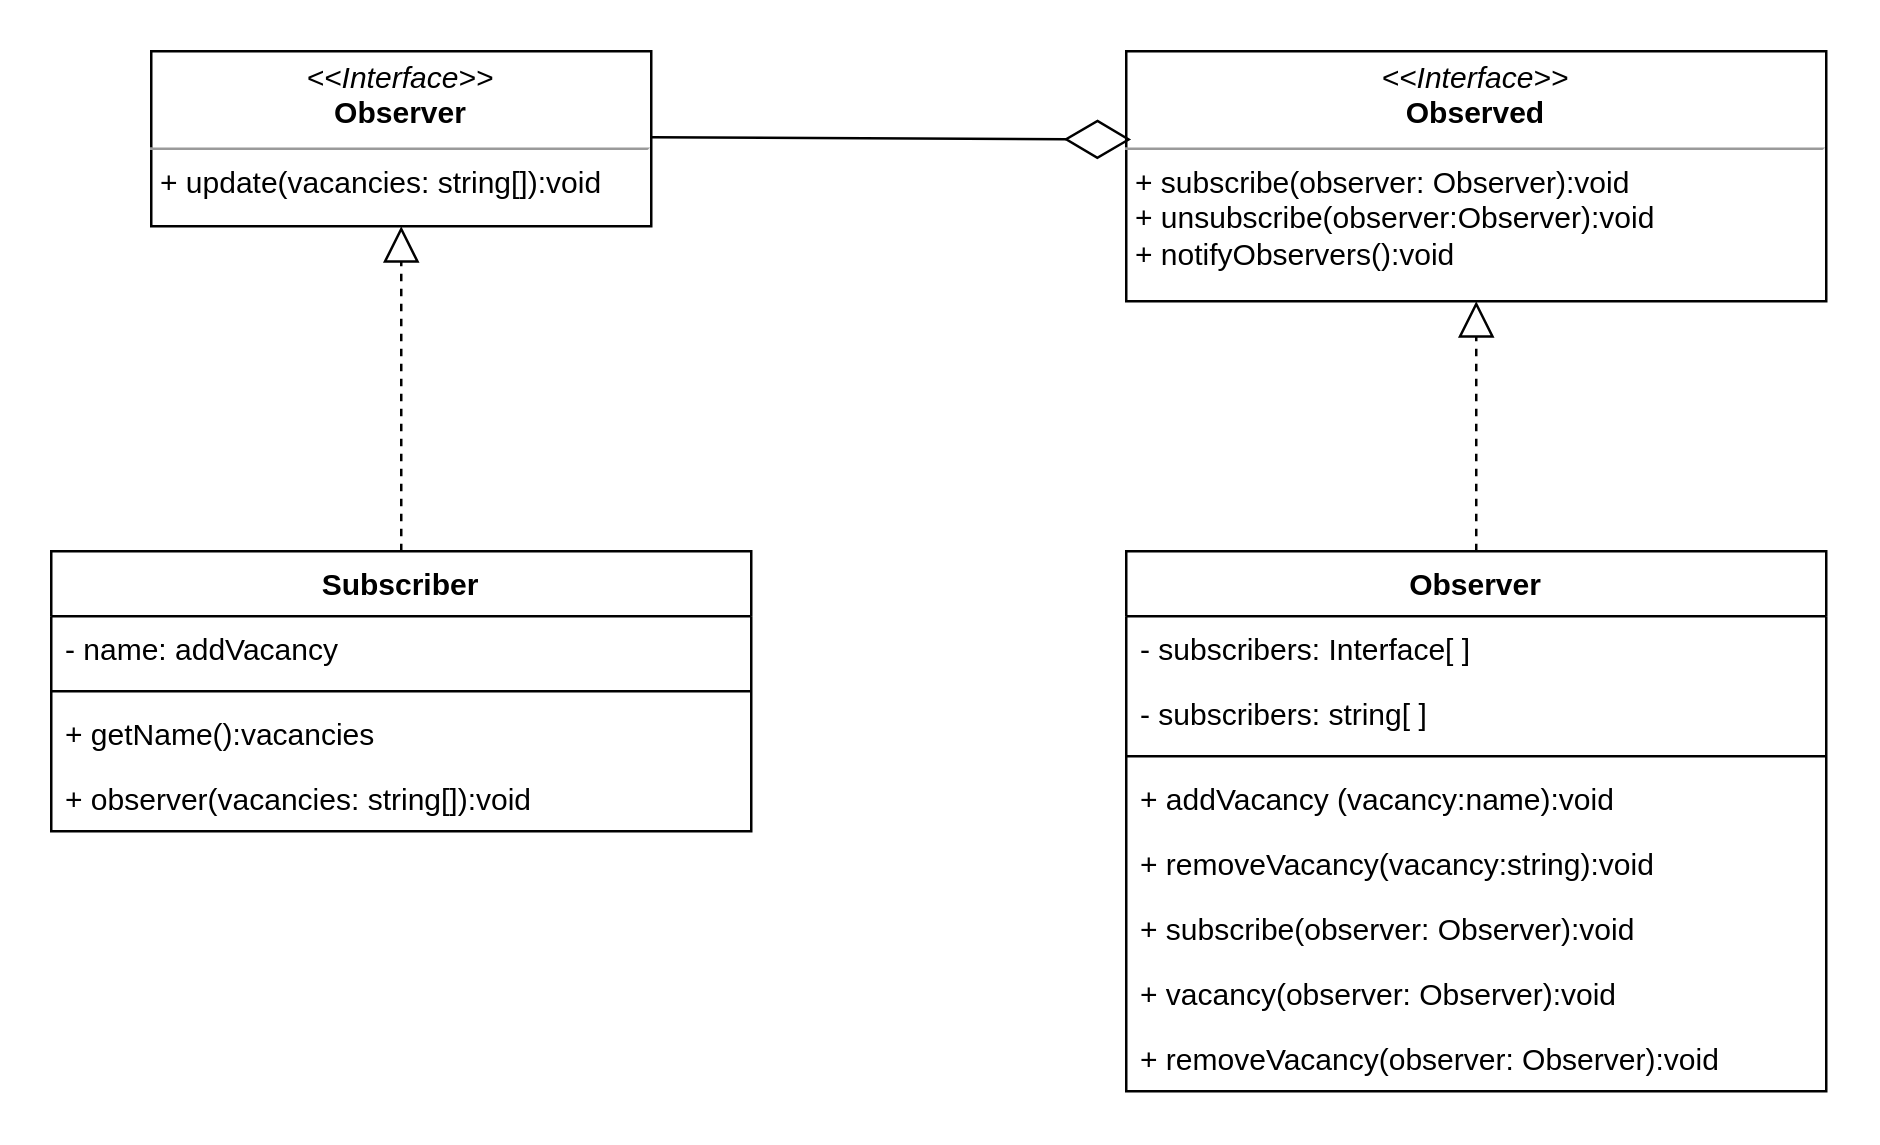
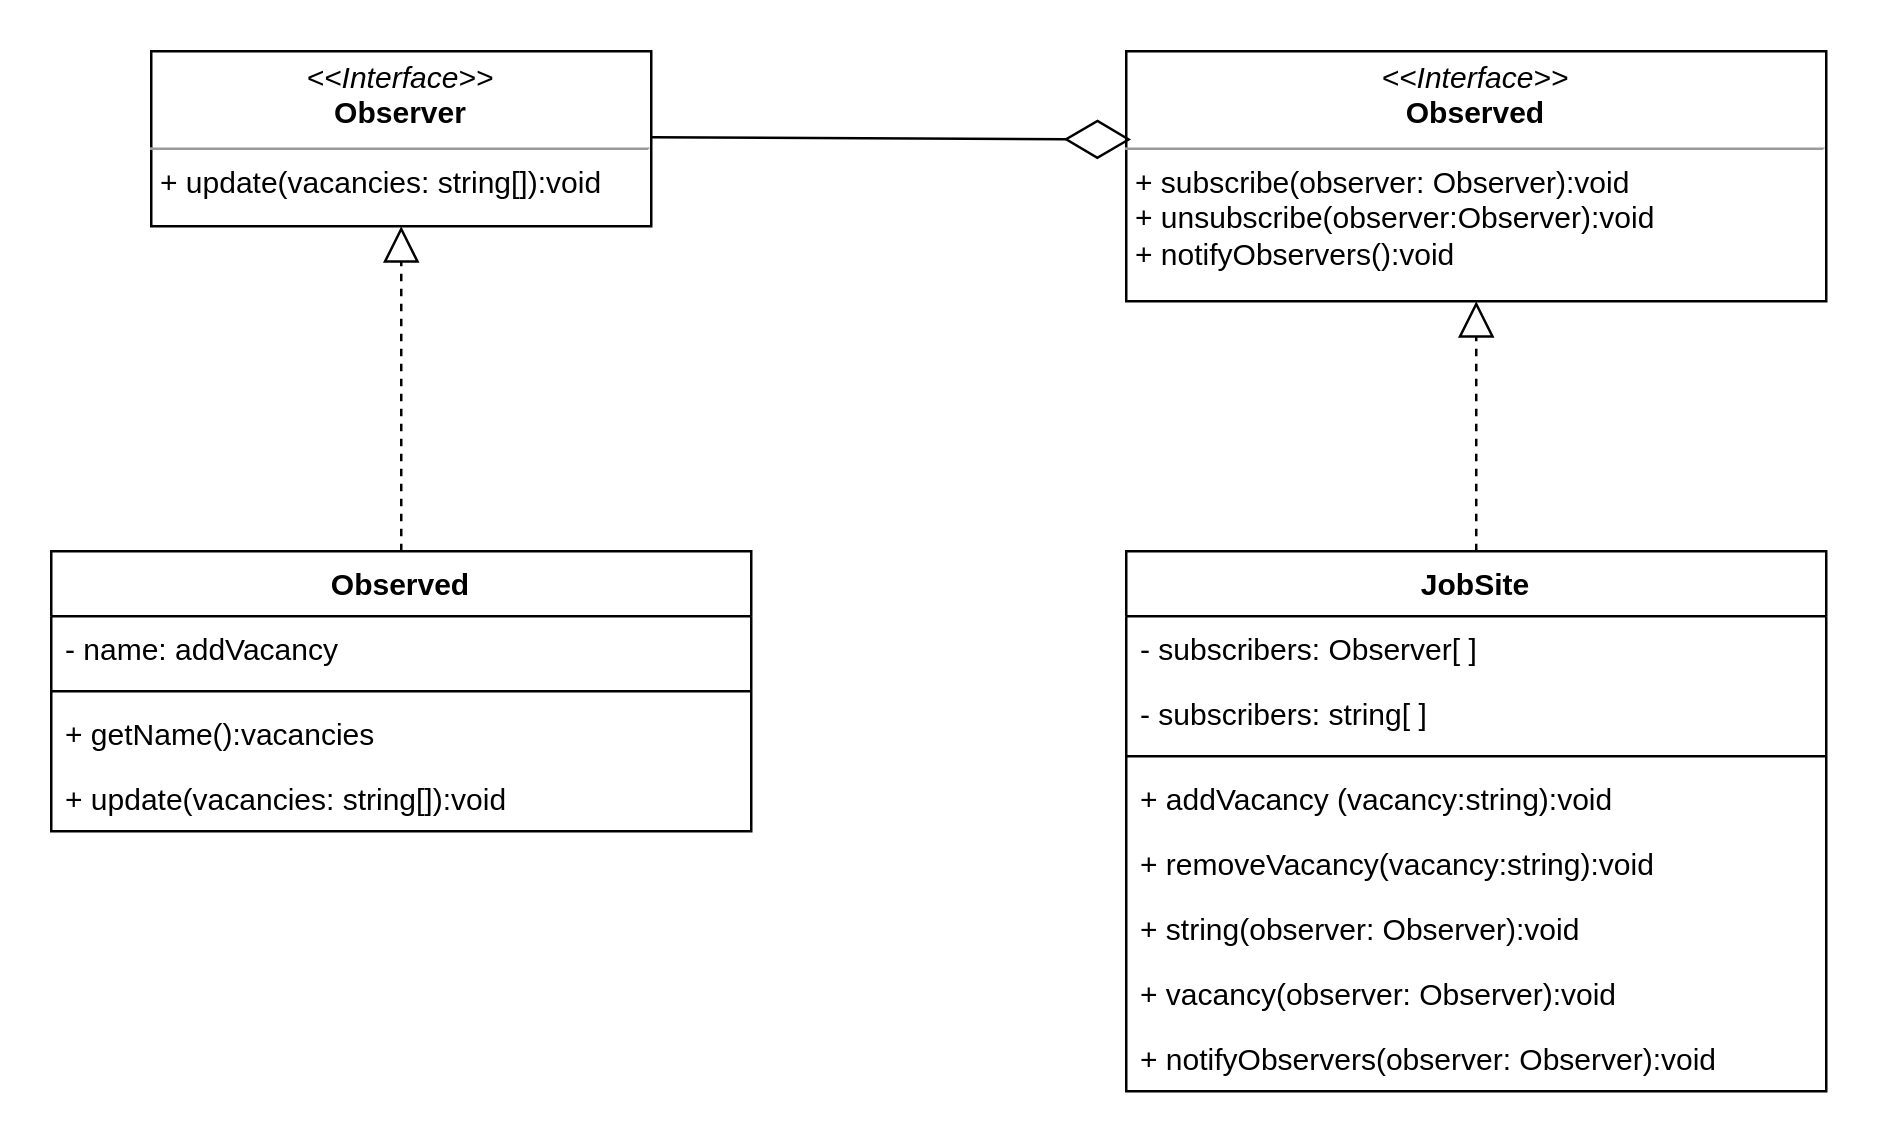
(400, 585) -> (400, 585)
(1475, 585) -> (1475, 585)
(1347, 650) -> (1339, 650)
(340, 800) -> (323, 800)
(1389, 800) -> (1402, 800)
(1419, 930) -> (1394, 930)
(1457, 1060) -> (1469, 1060)
